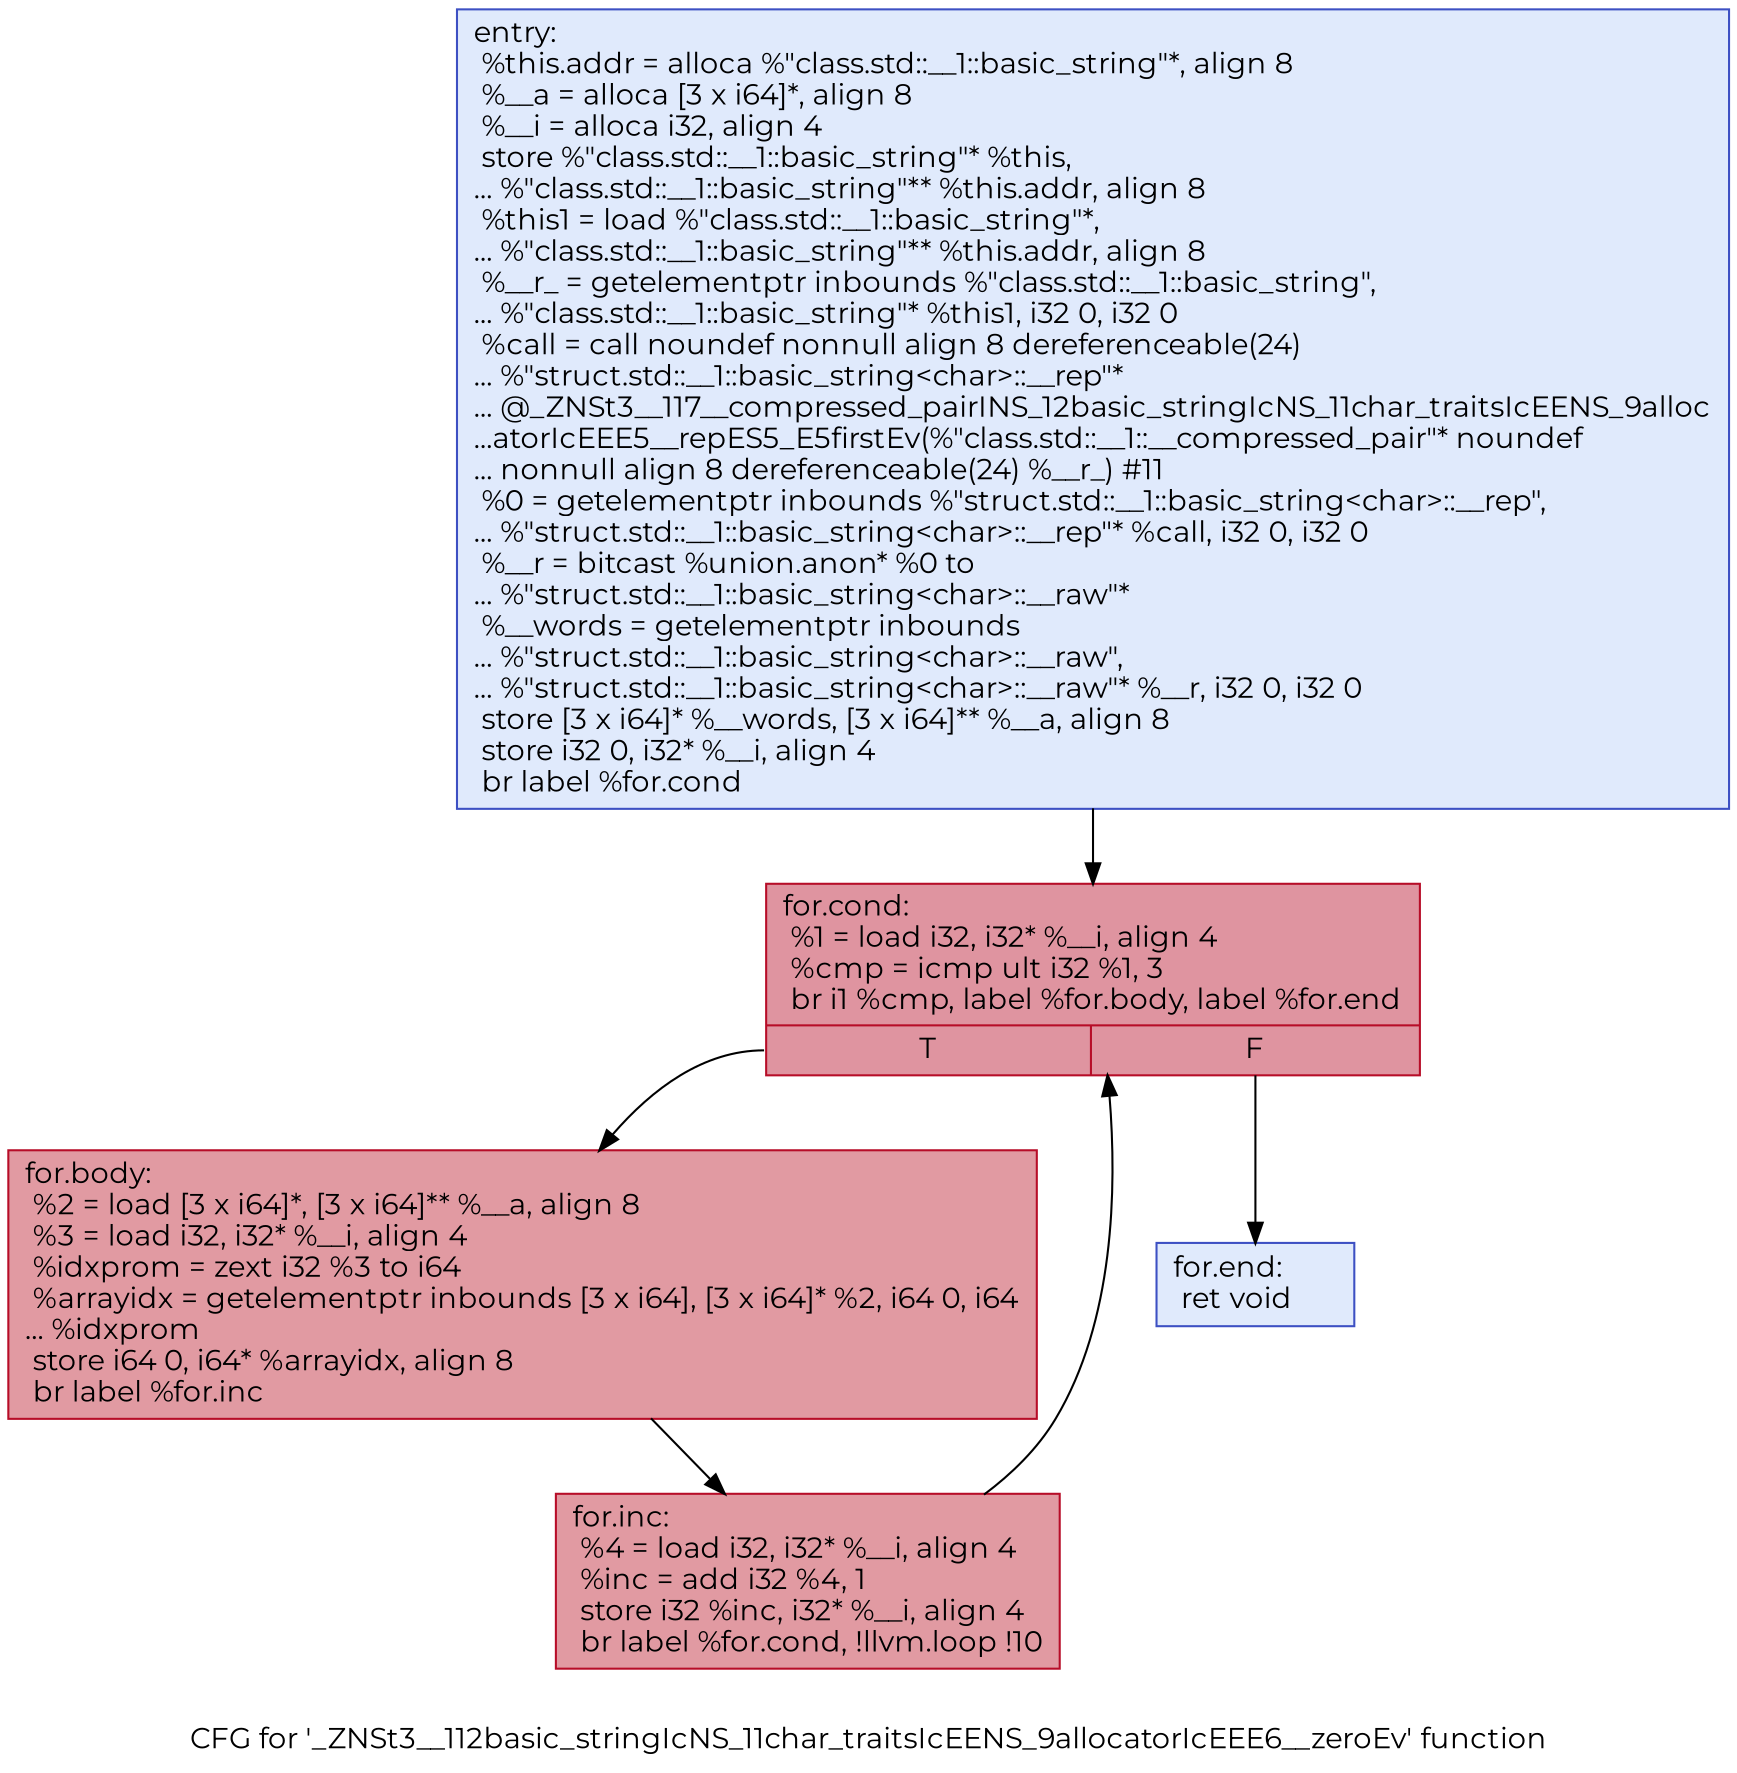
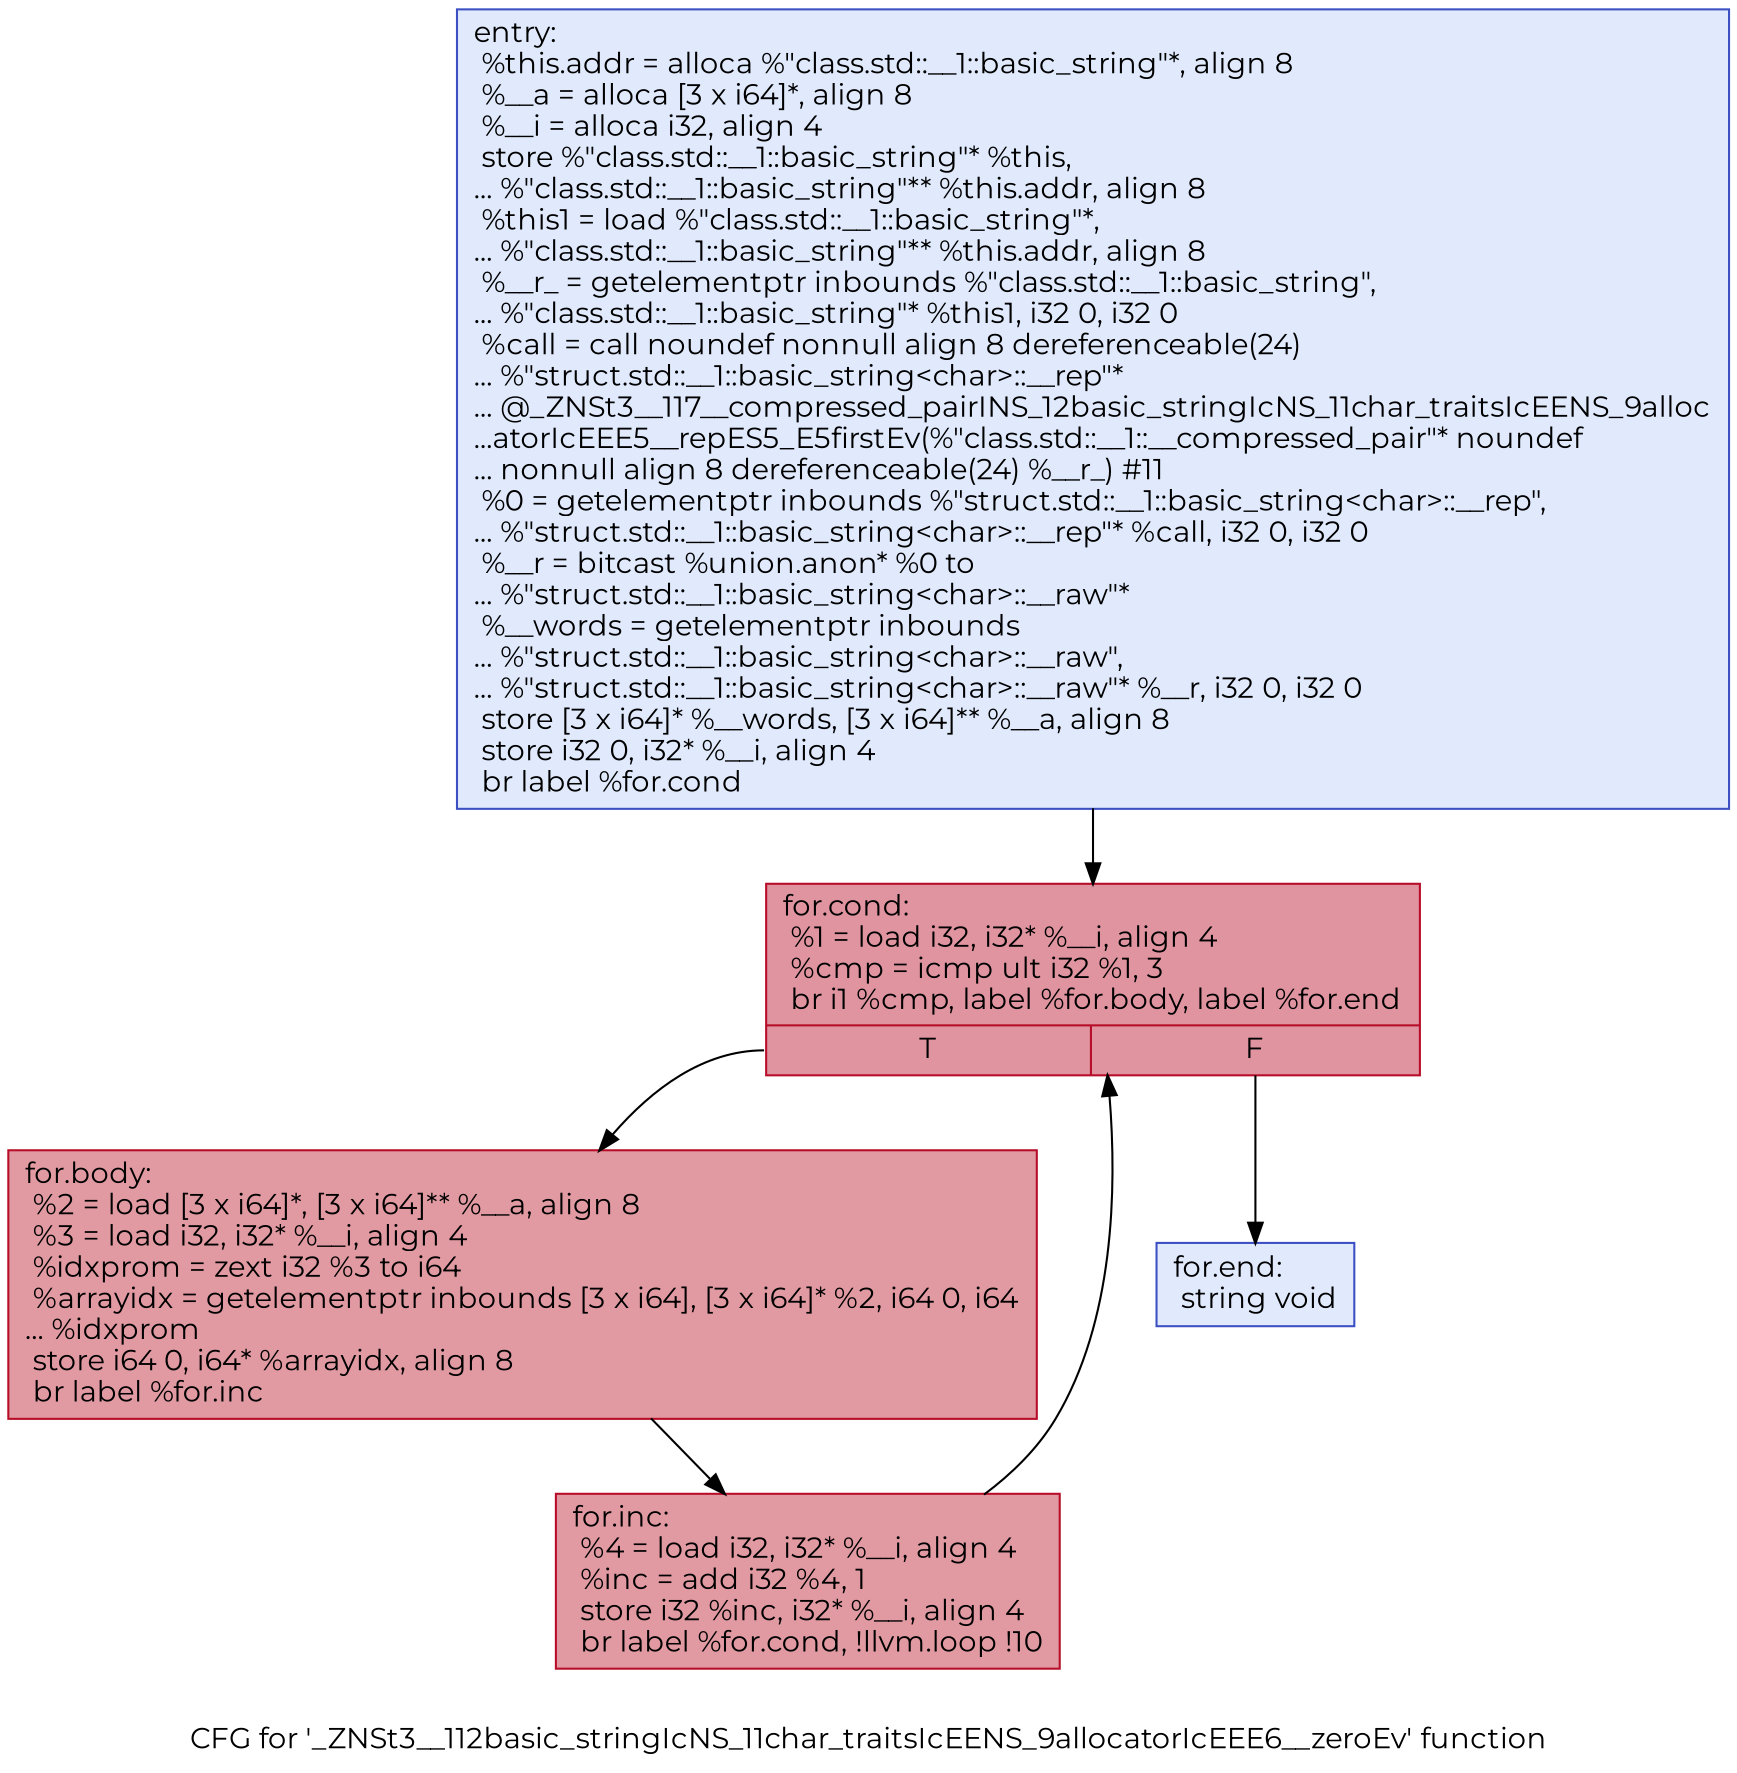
(1234, 1299) -> (1255, 1299)
